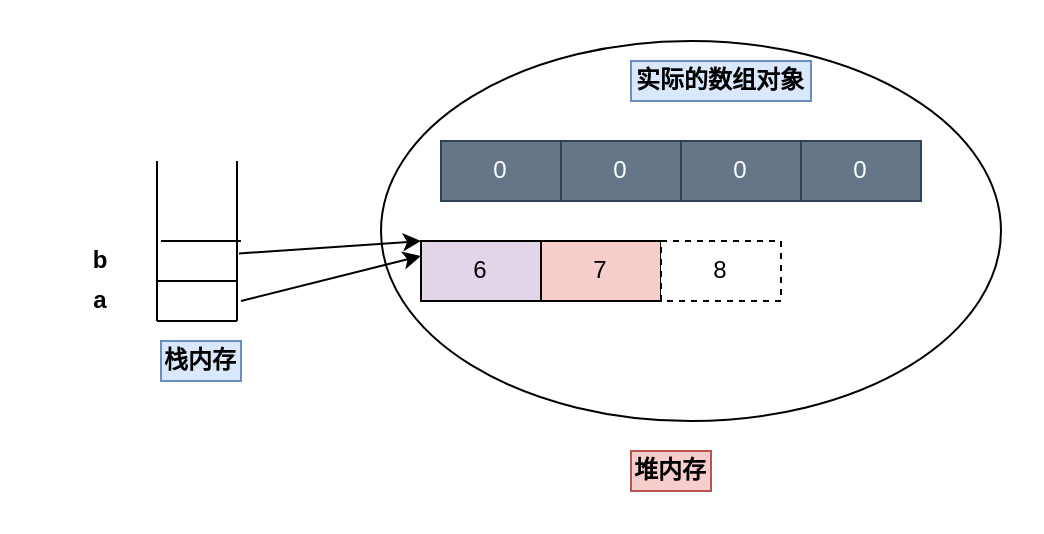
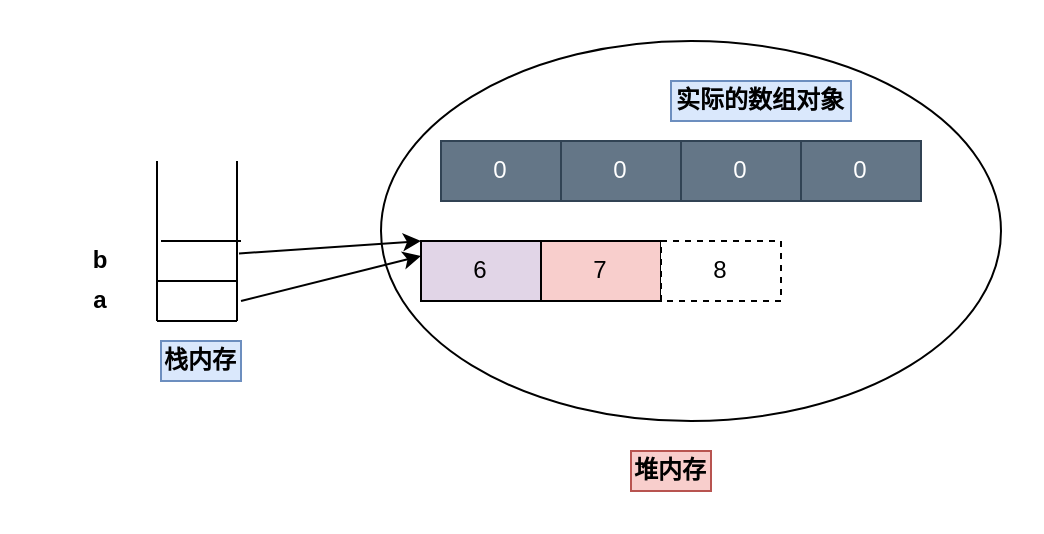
(721, 81) -> (761, 101)
